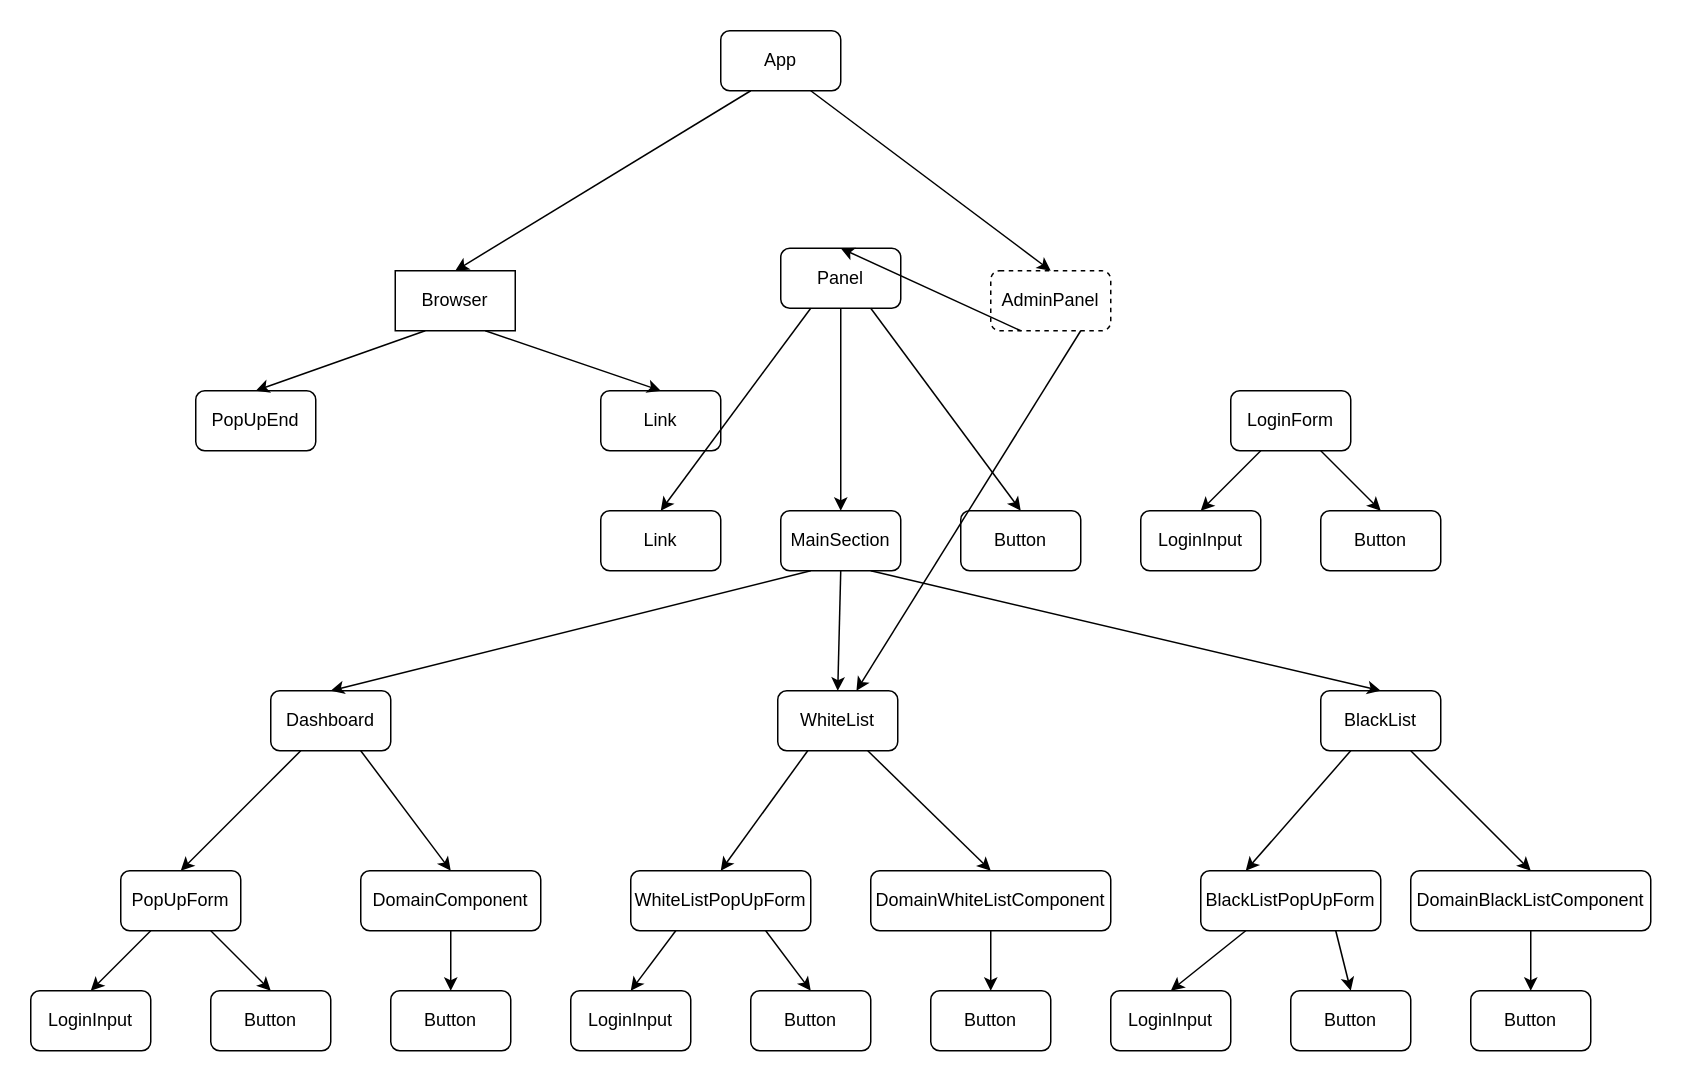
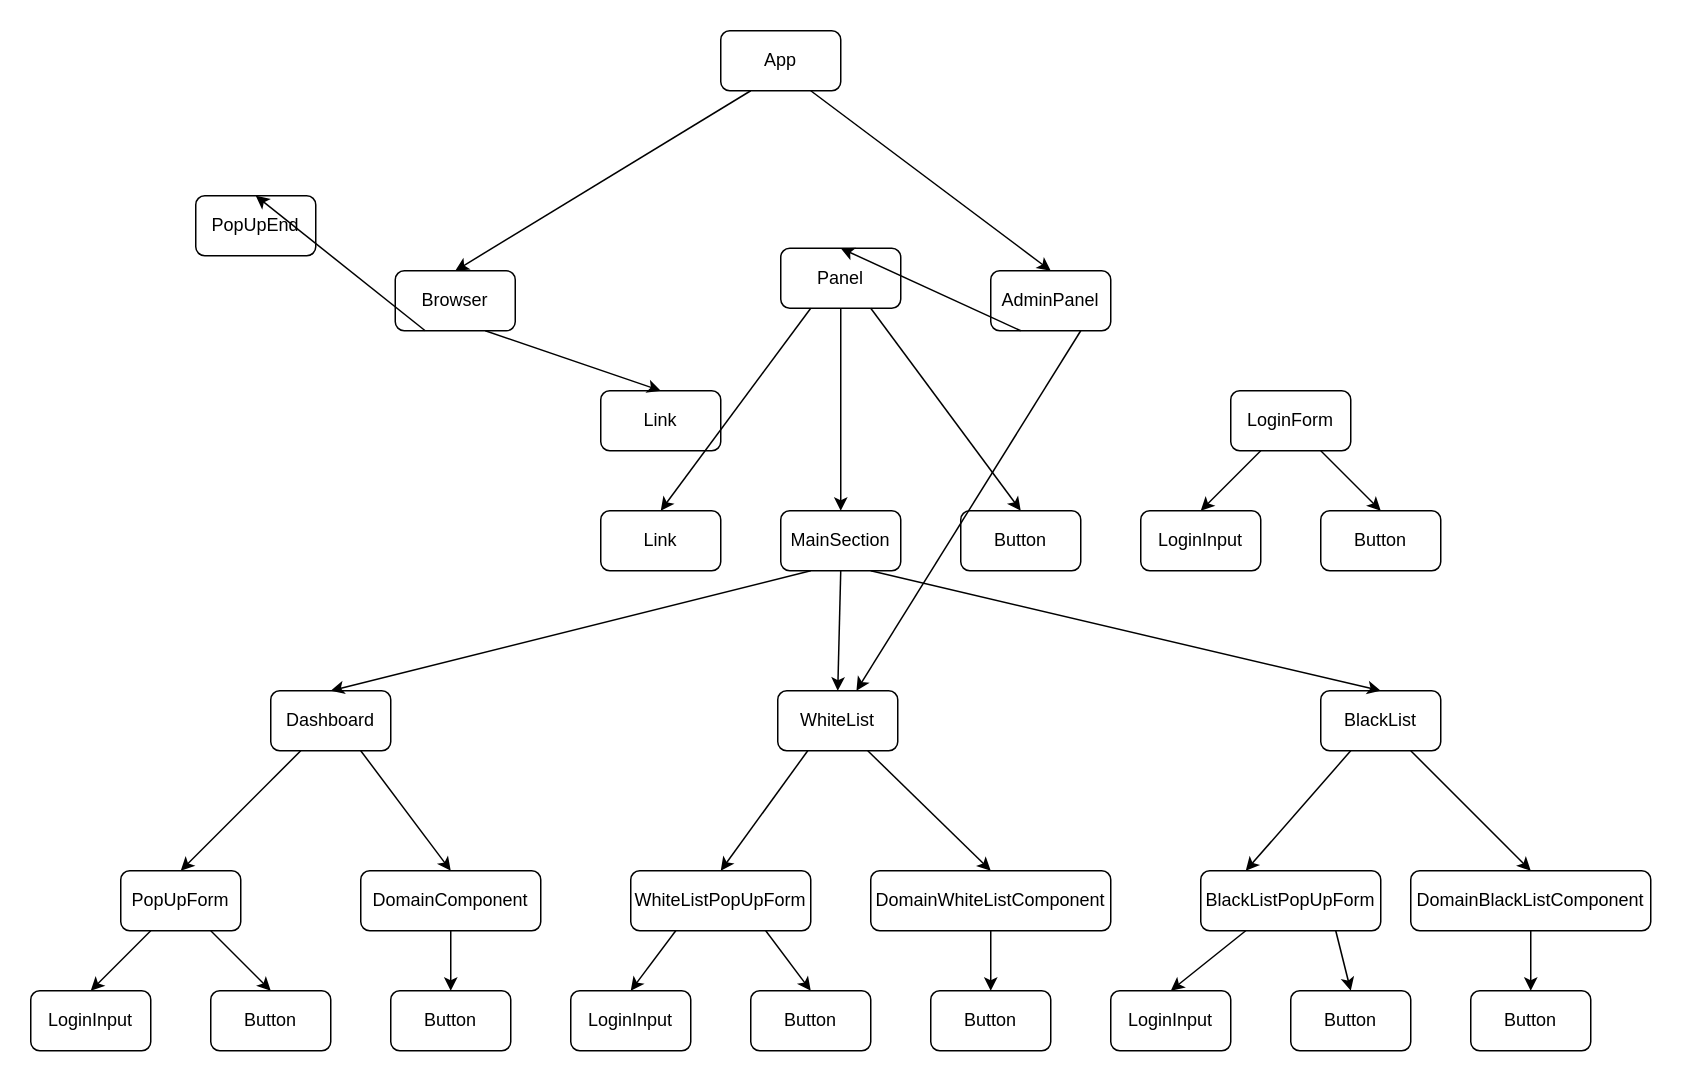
(455, 301) -> (455, 301)
(1051, 301) -> (1051, 301)
(256, 421) -> (256, 226)
